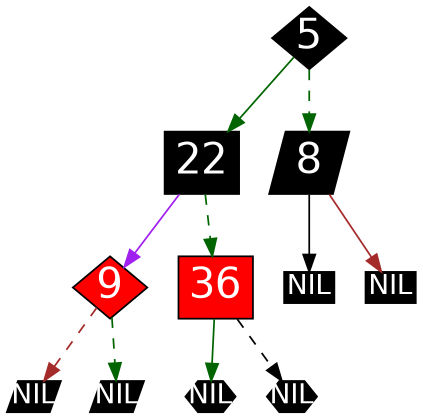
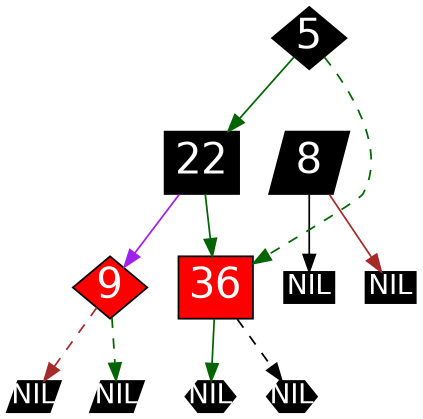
(309, 92) -> (370, 176)
(208, 217) -> (208, 217)
